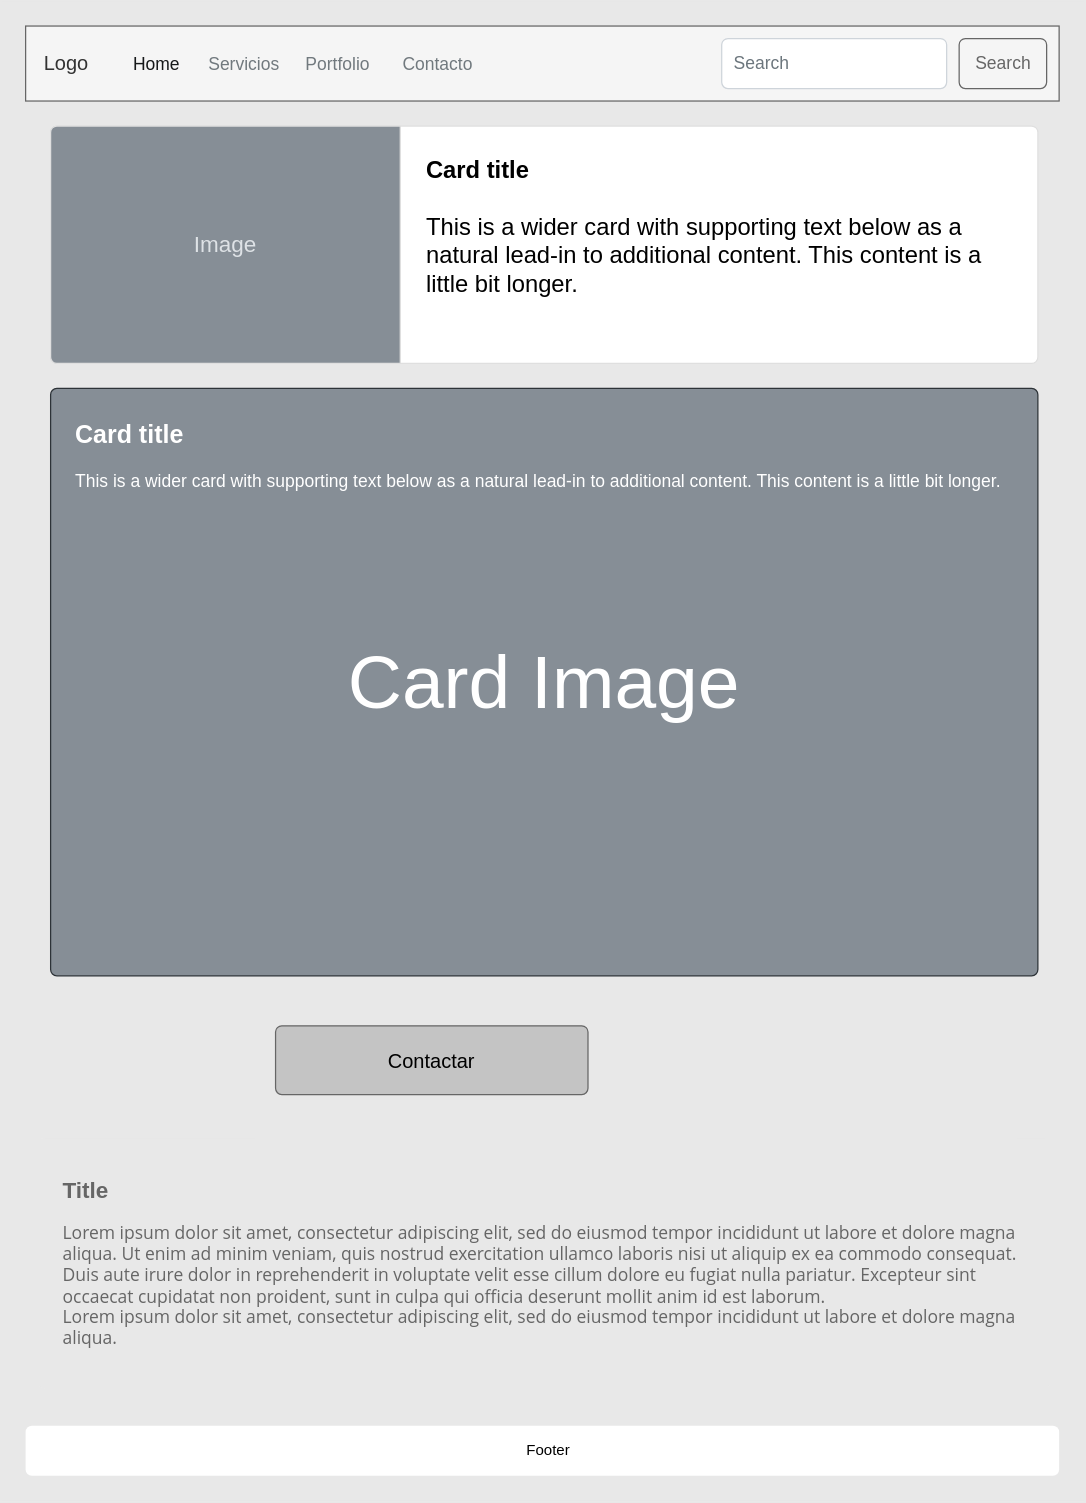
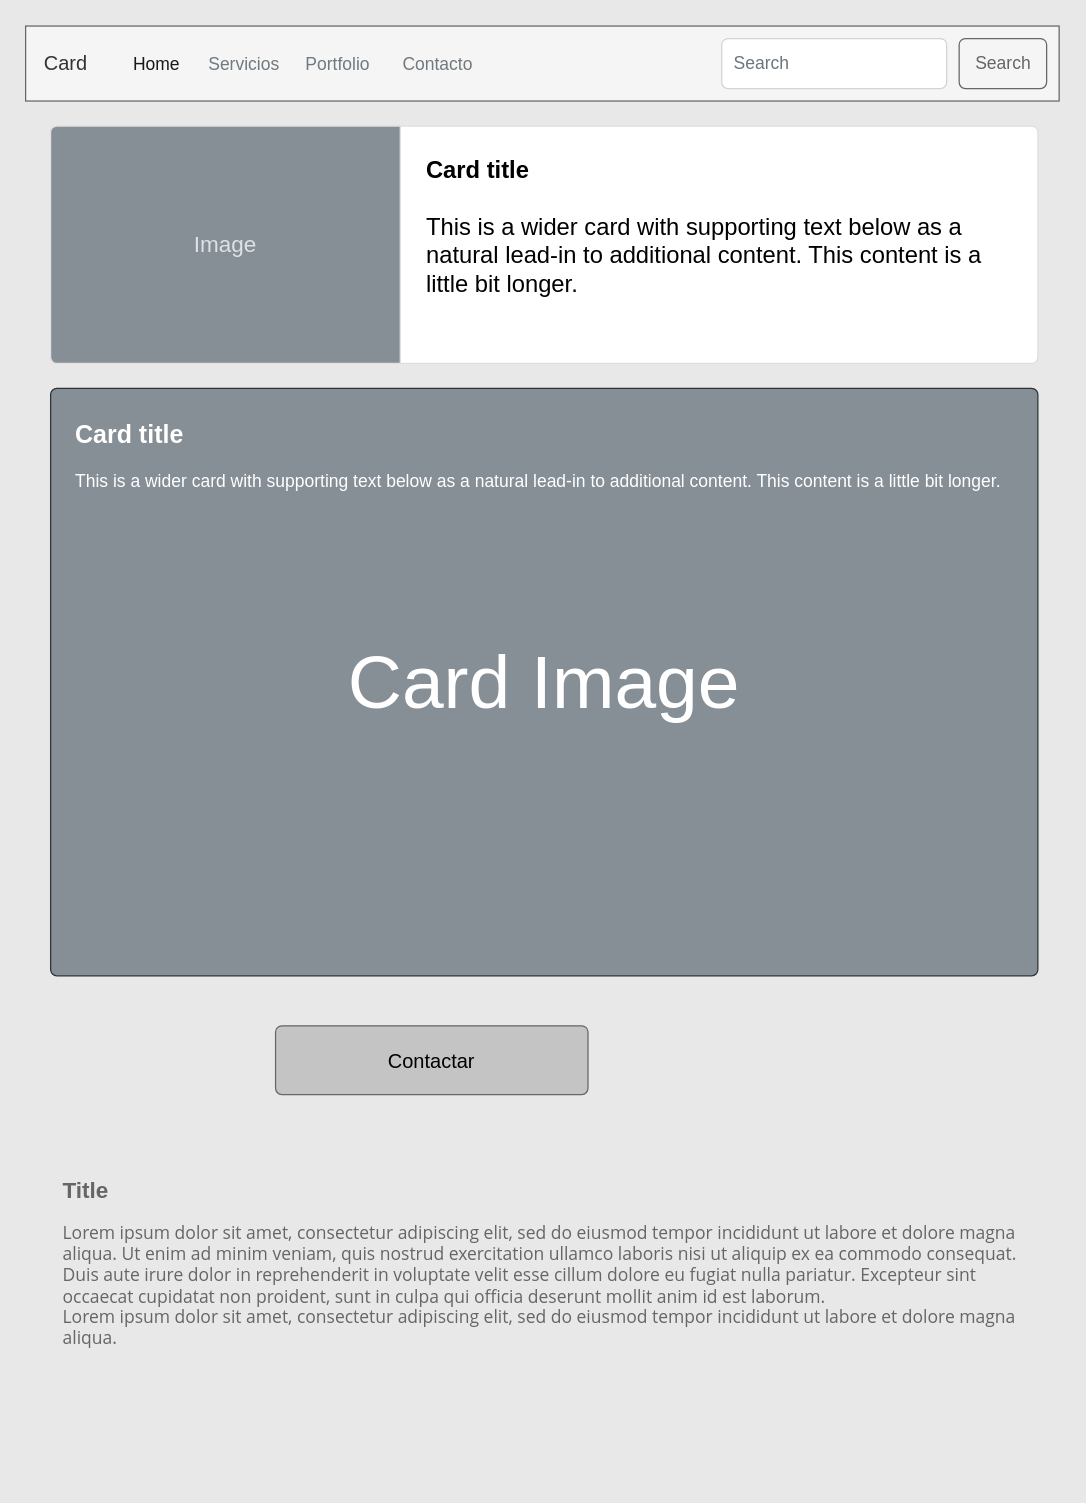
(67, 63) -> (67, 63)
(543, 1451) -> none
